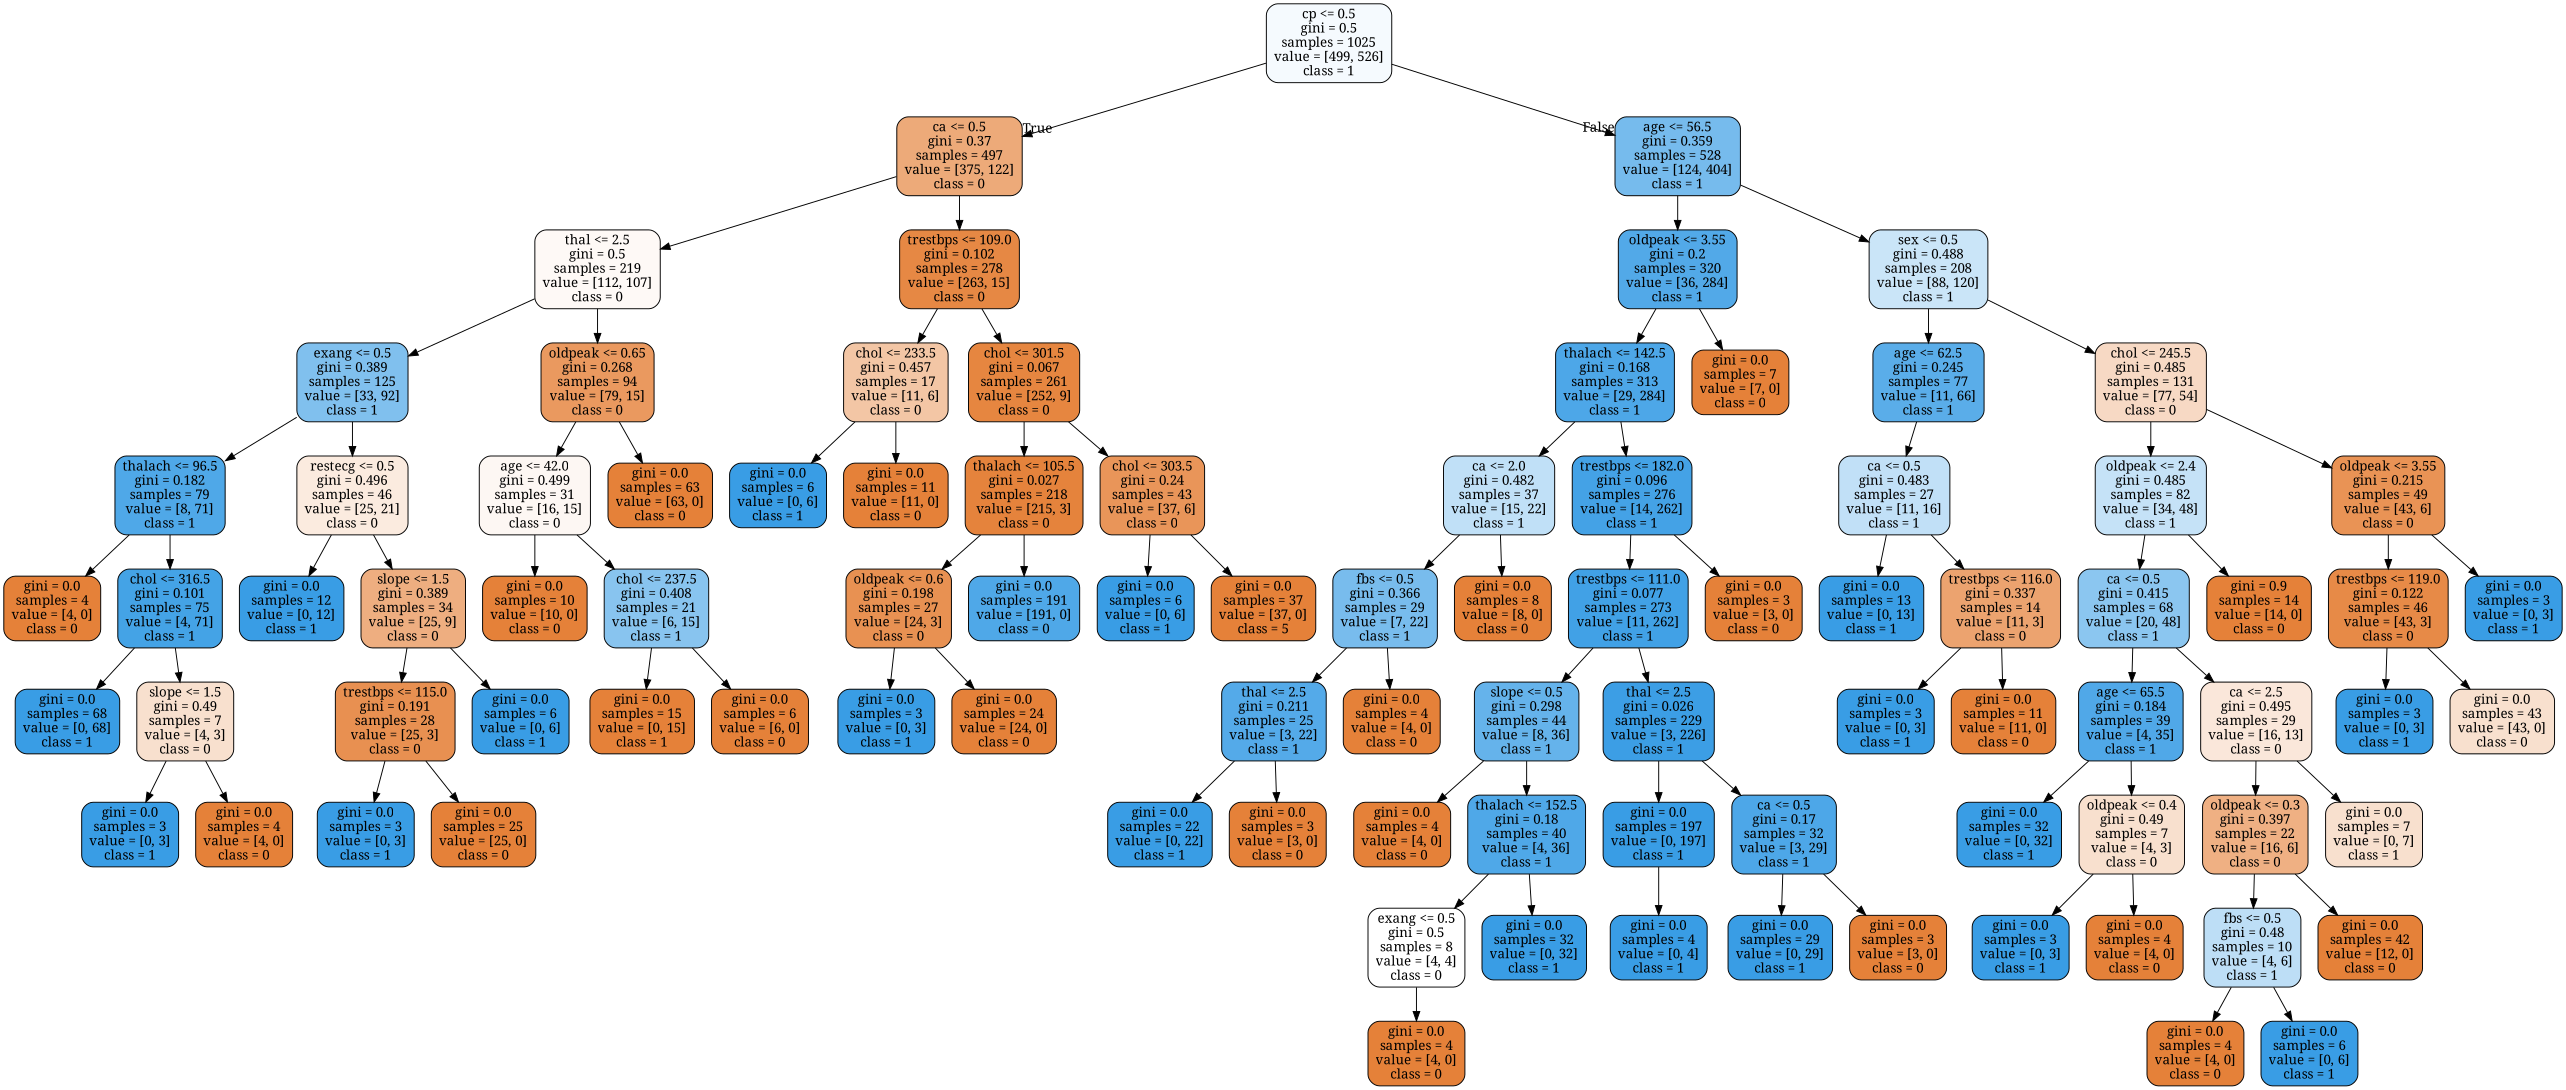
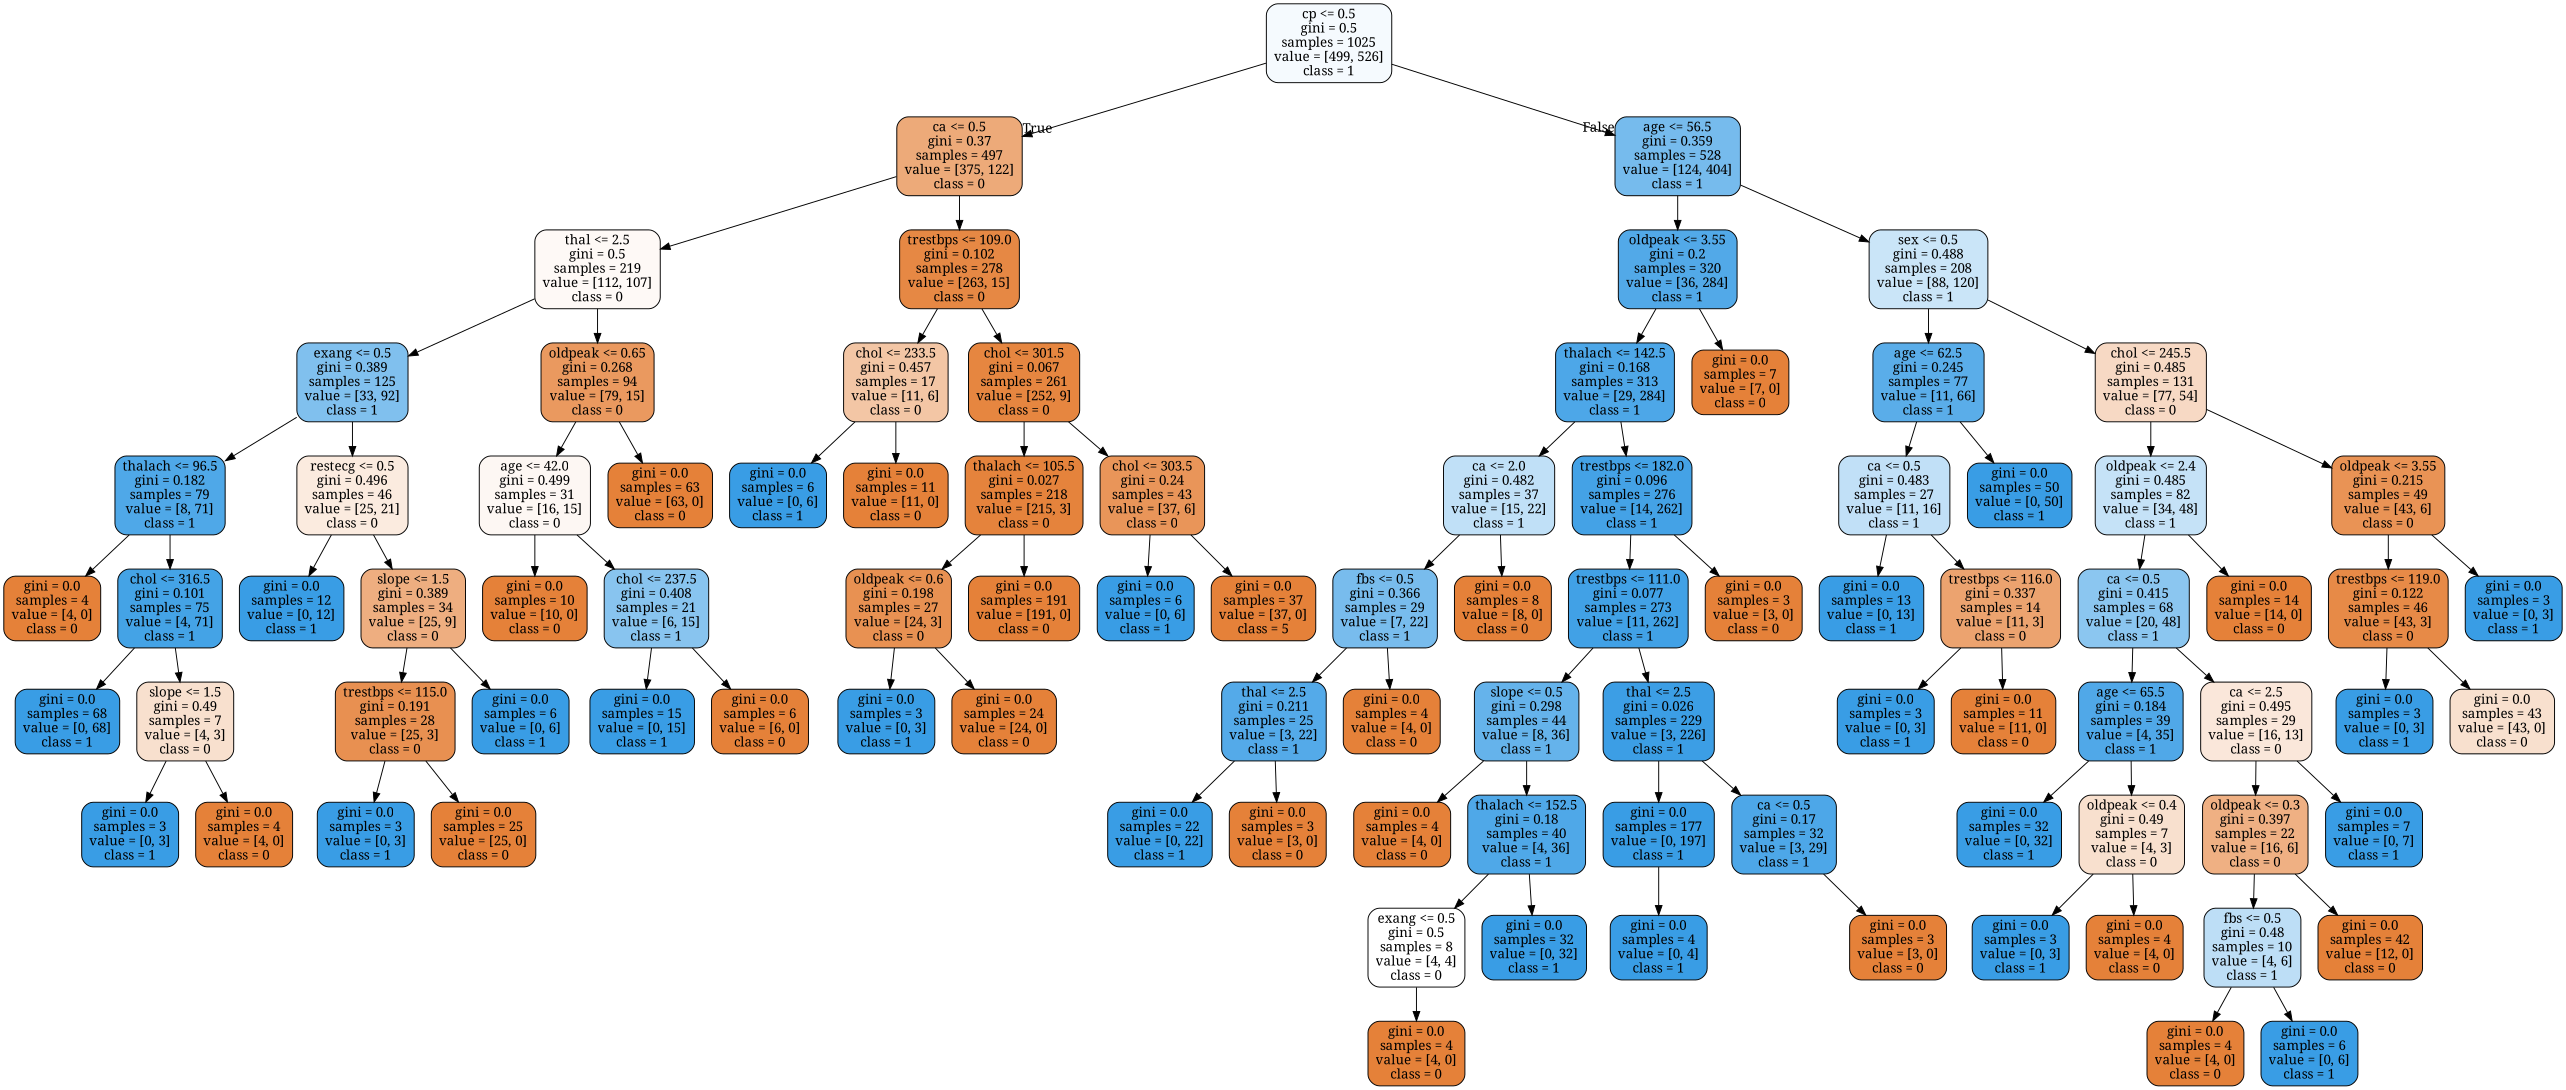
none -> (2020, 495)
(1024, 608) -> (1024, 608)
(2259, 608) -> (2259, 608)
(642, 722) -> (642, 722)
(1659, 835) -> (1659, 835)
(2374, 835) -> (2374, 835)
(1780, 948) -> none
